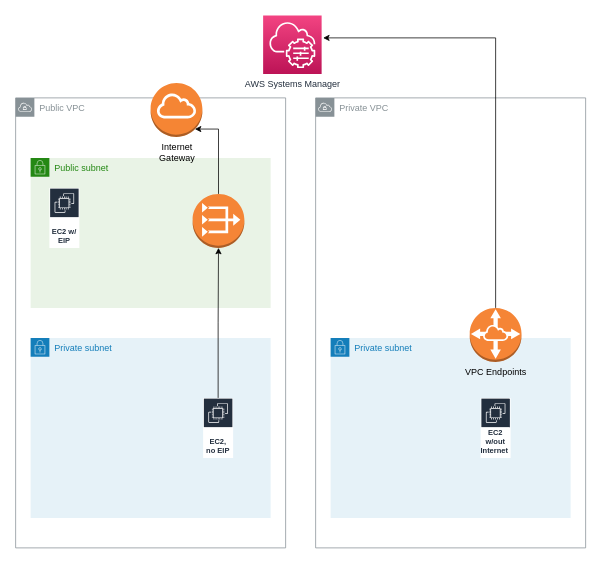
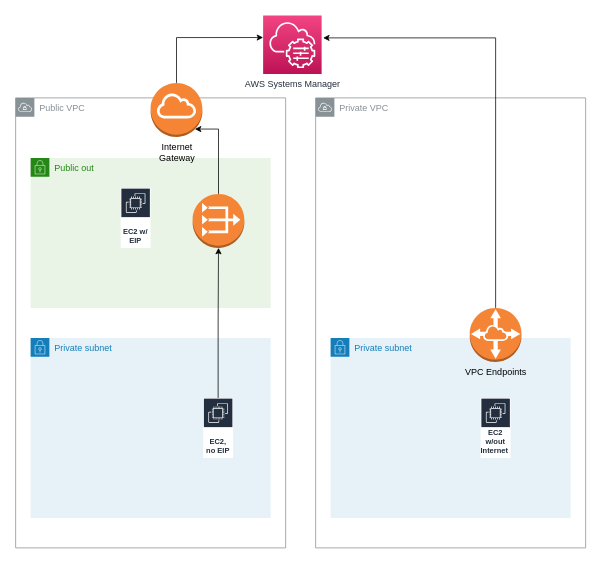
none -> (194, 38)
(84, 169) -> (76, 169)
(64, 218) -> (135, 218)
